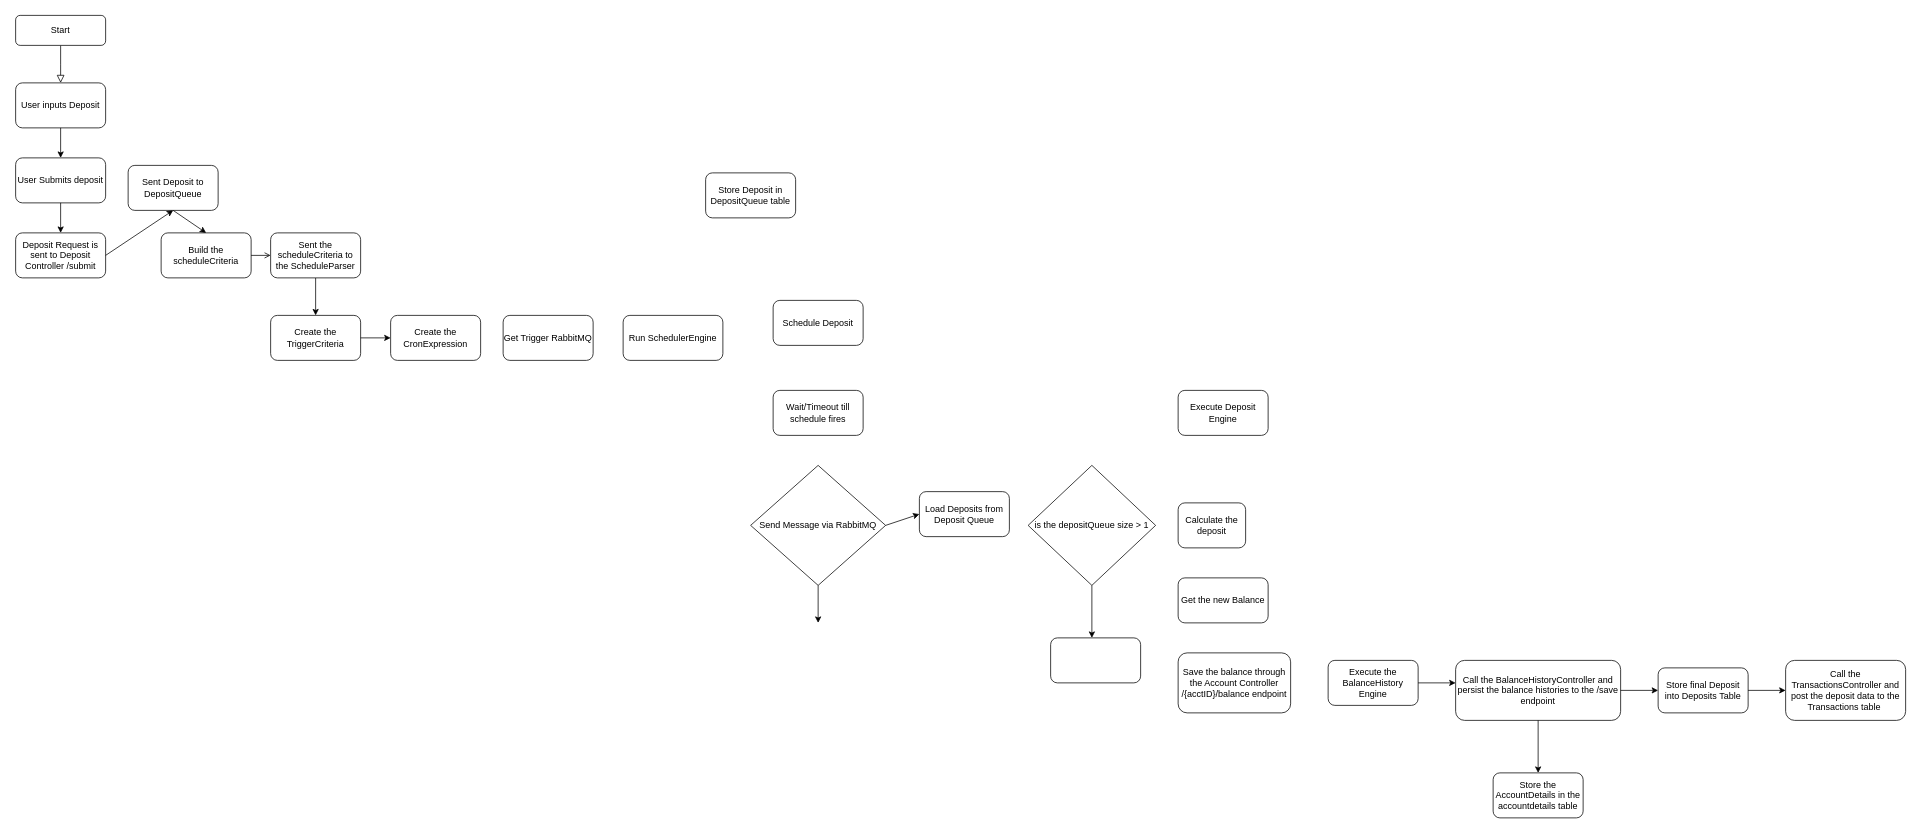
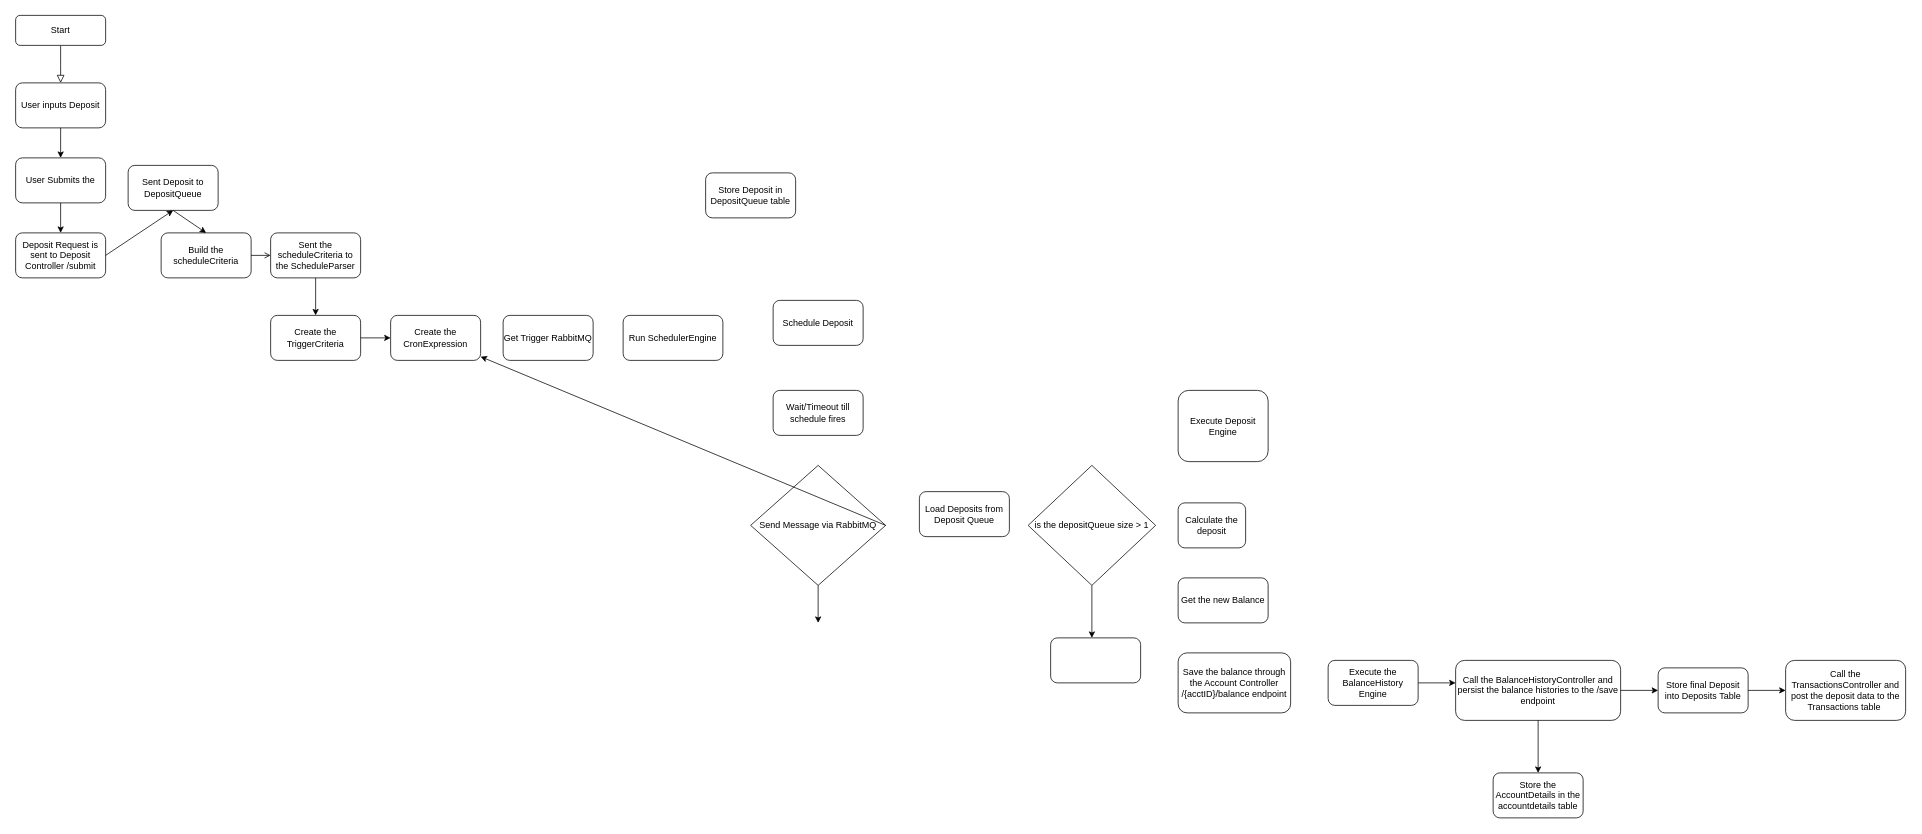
(60, 180) -> (60, 180)
(1223, 413) -> (1223, 426)
(900, 521) -> (686, 442)
